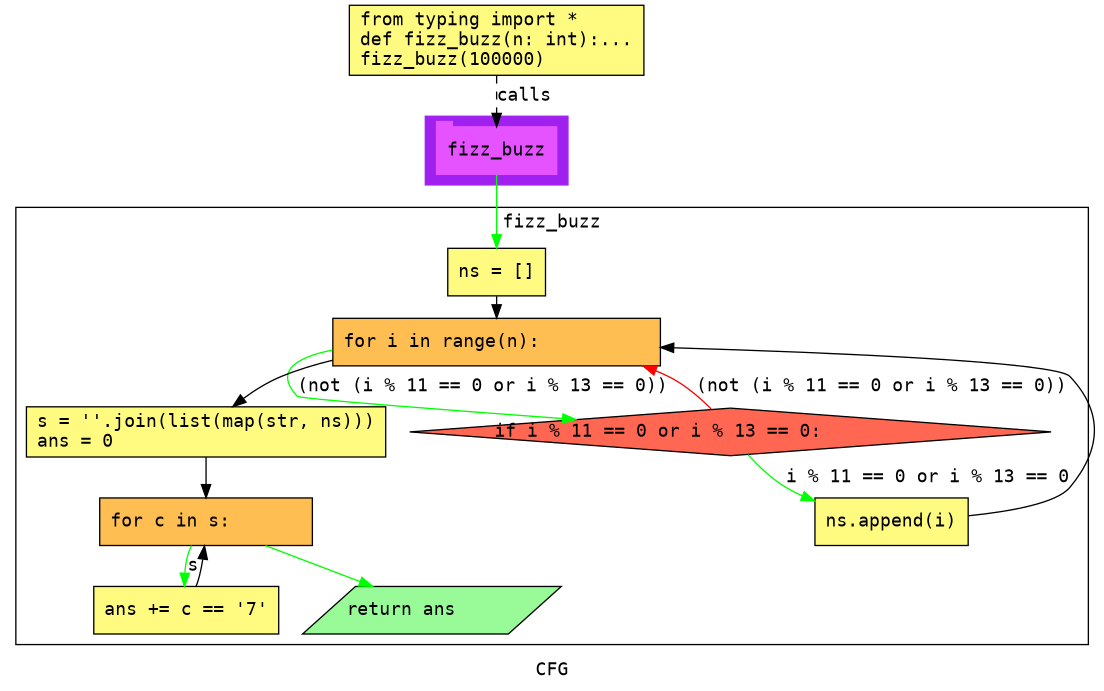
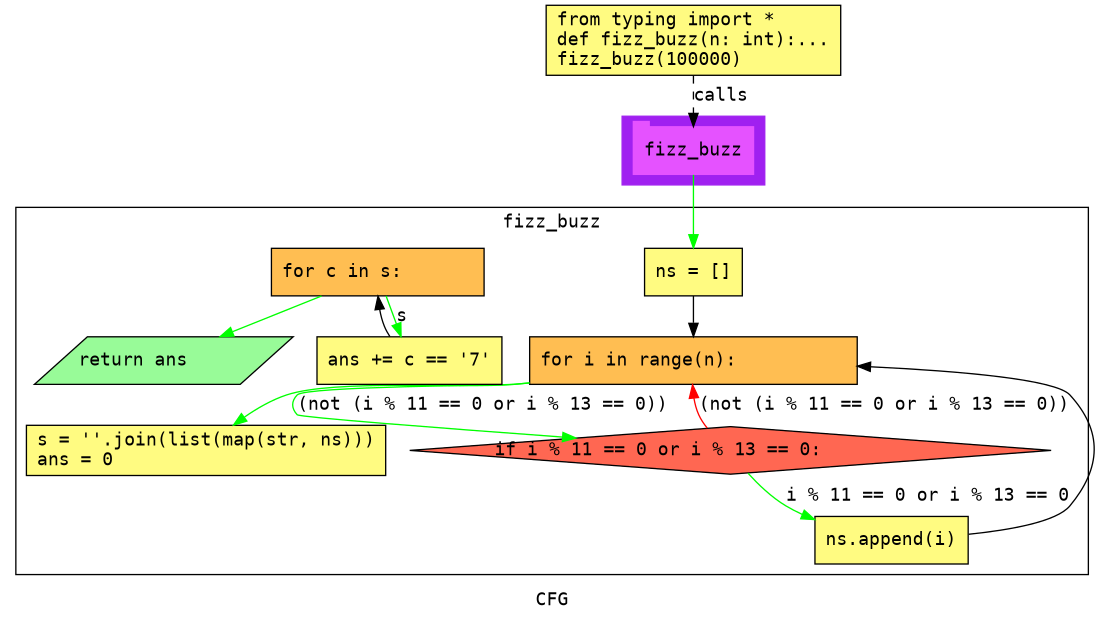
(279, 377) -> (384, 386)
(206, 471) -> none
